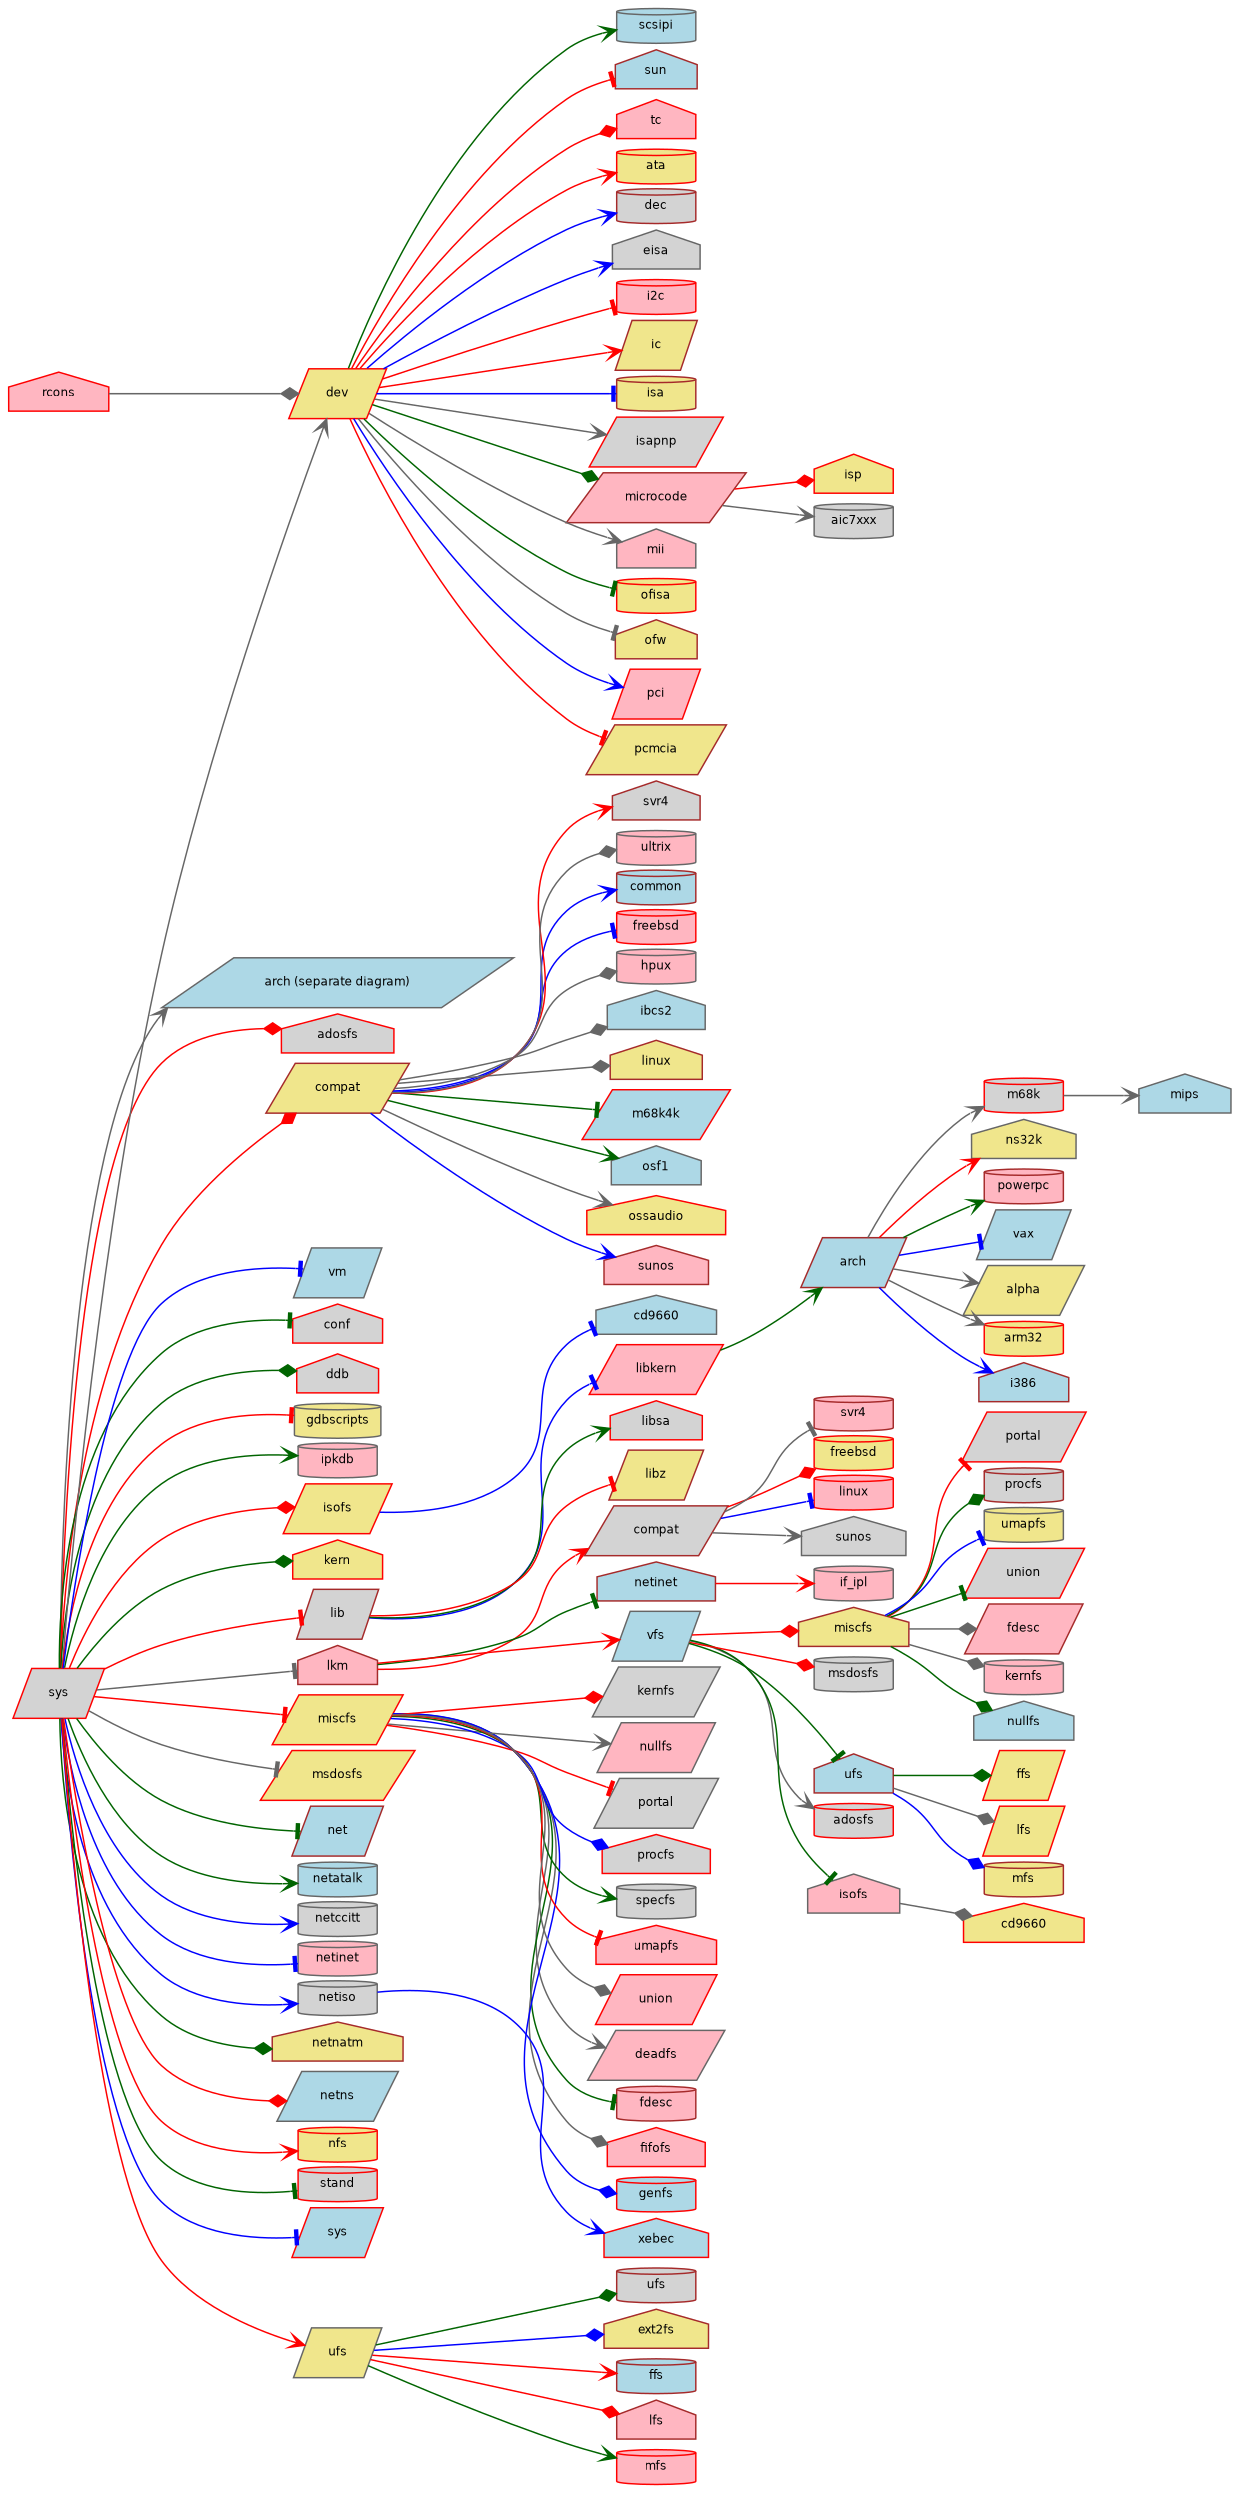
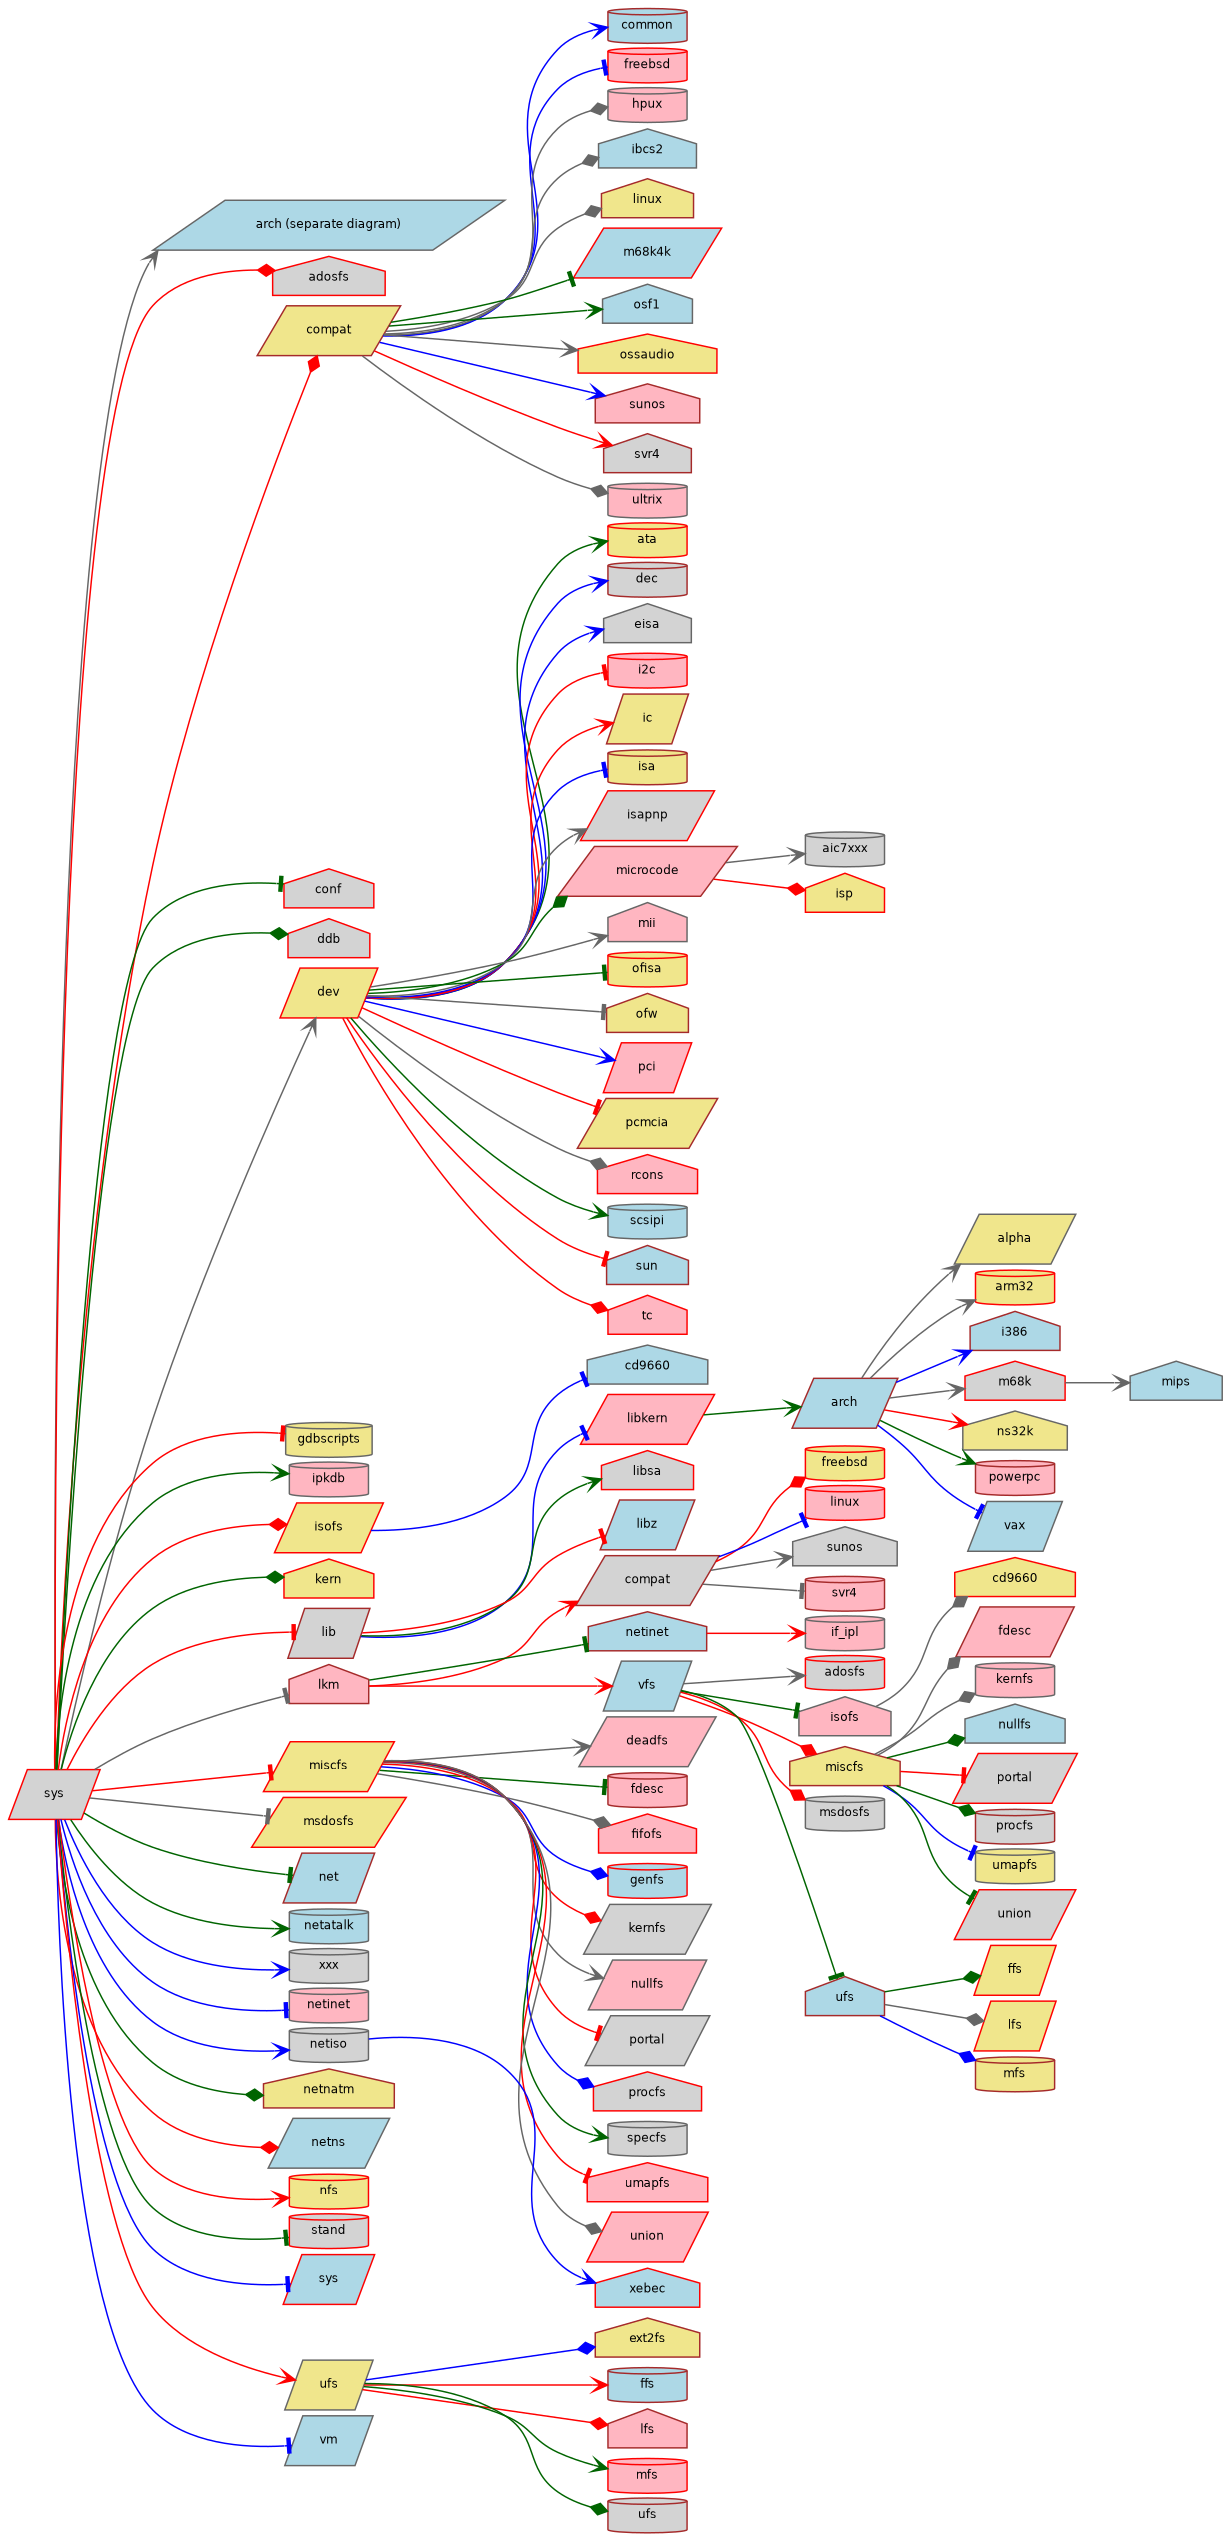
(470, 258) -> (545, 816)
(195, 394) -> (469, 1097)
(1024, 1096) -> (1015, 1383)
(656, 1475) -> (648, 1525)
(338, 1919) -> (329, 1966)
